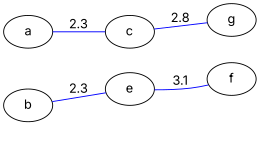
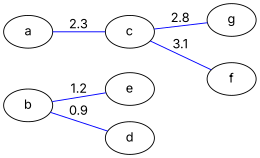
(79, 89) -> (79, 89)
(182, 89) -> (181, 55)
none -> (130, 138)
